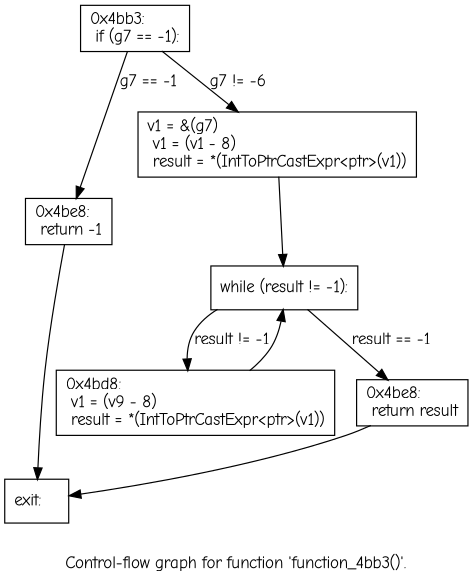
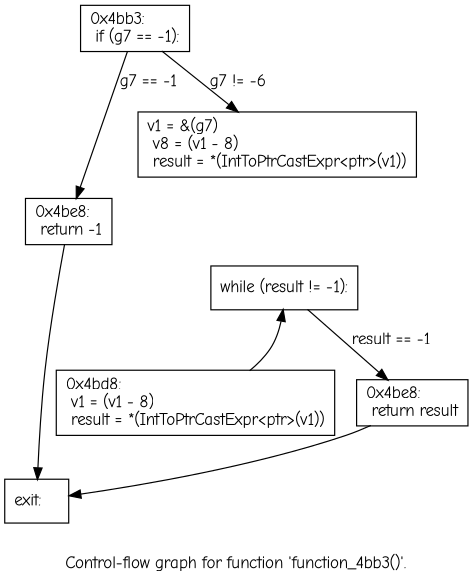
(192, 144) -> (193, 144)
(281, 215) -> none
(195, 330) -> none
(111, 402) -> (110, 402)
